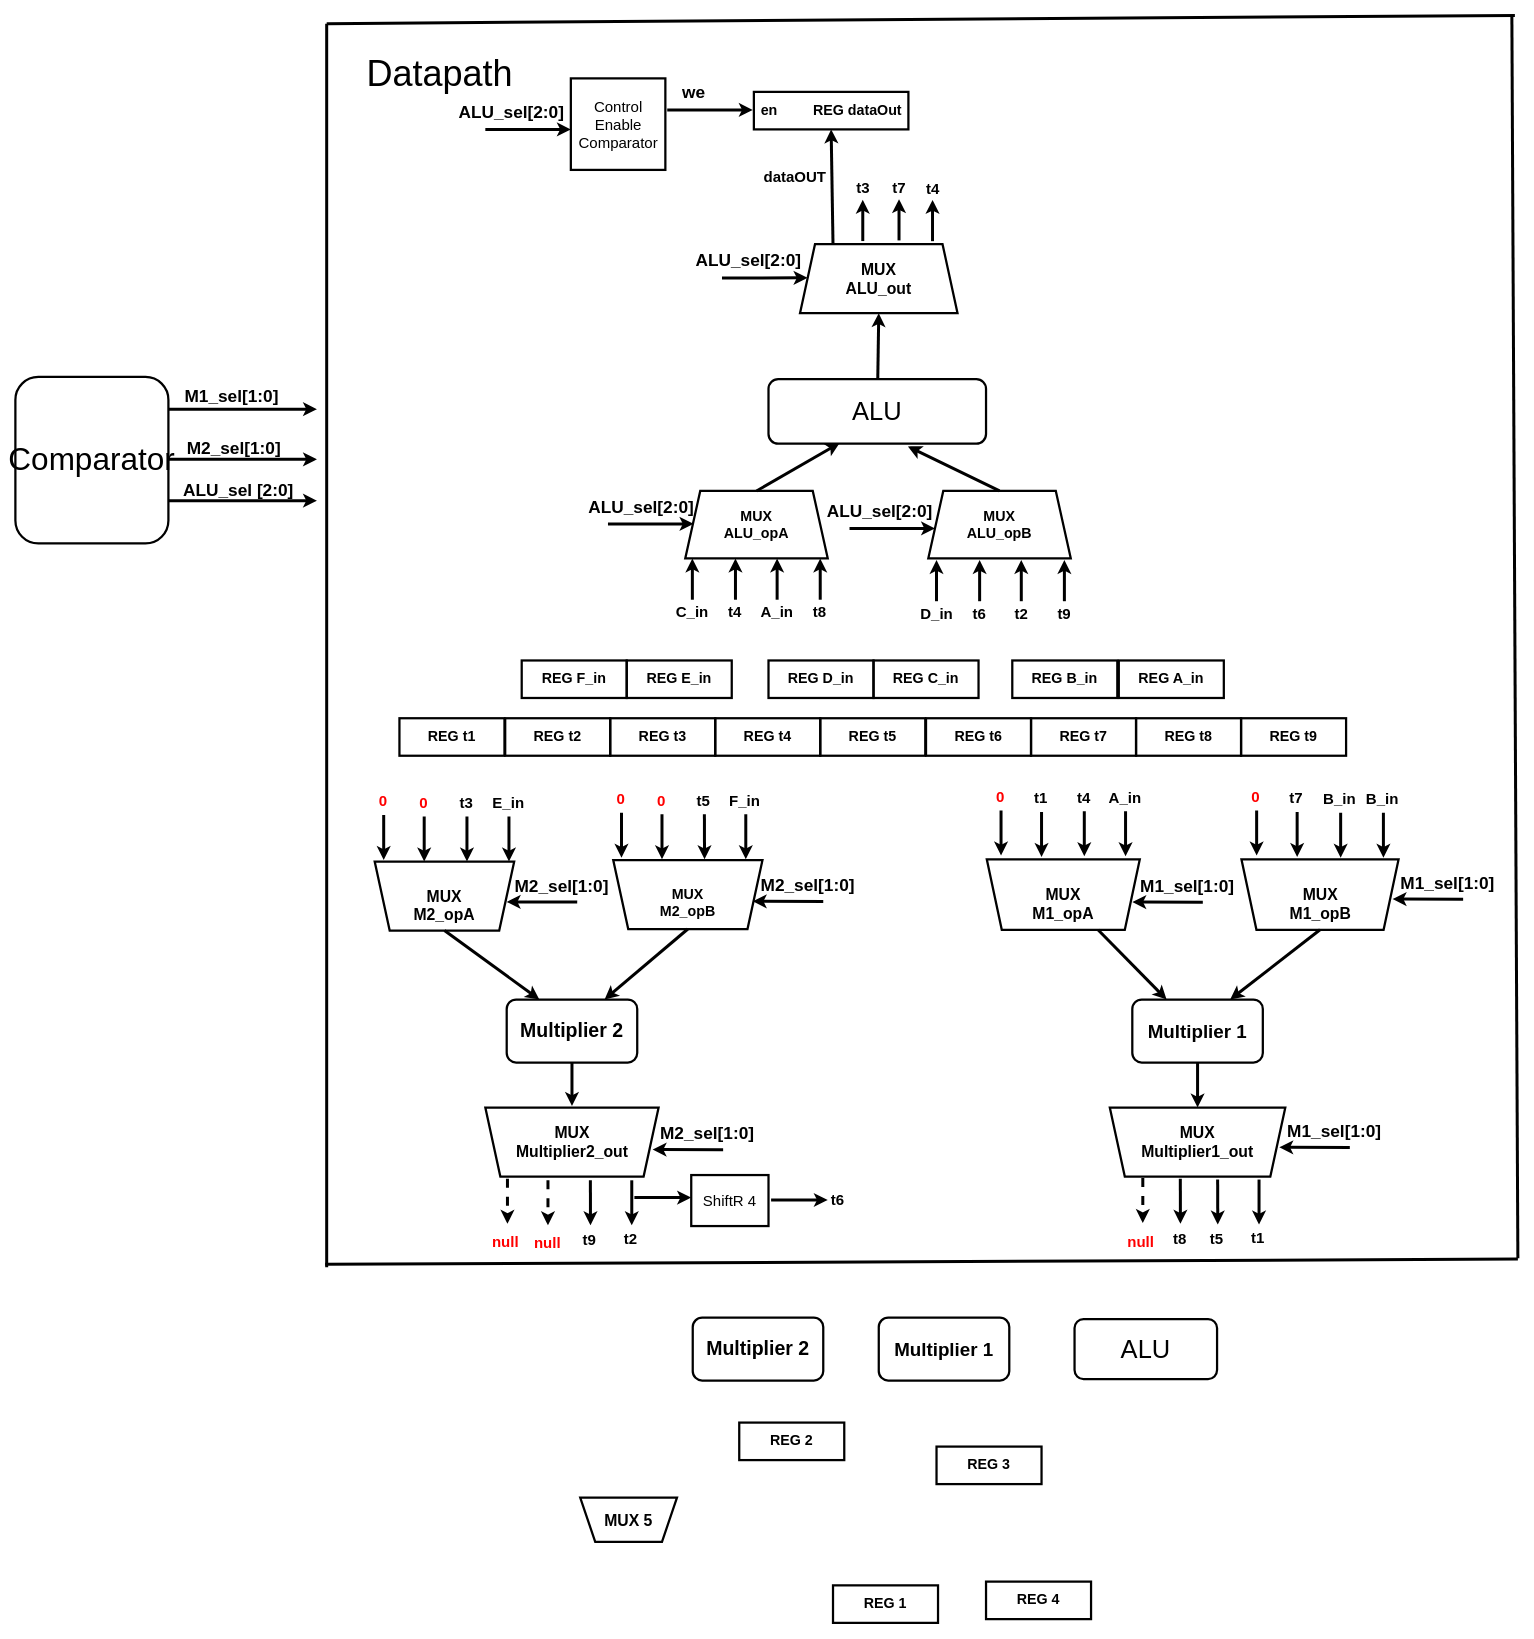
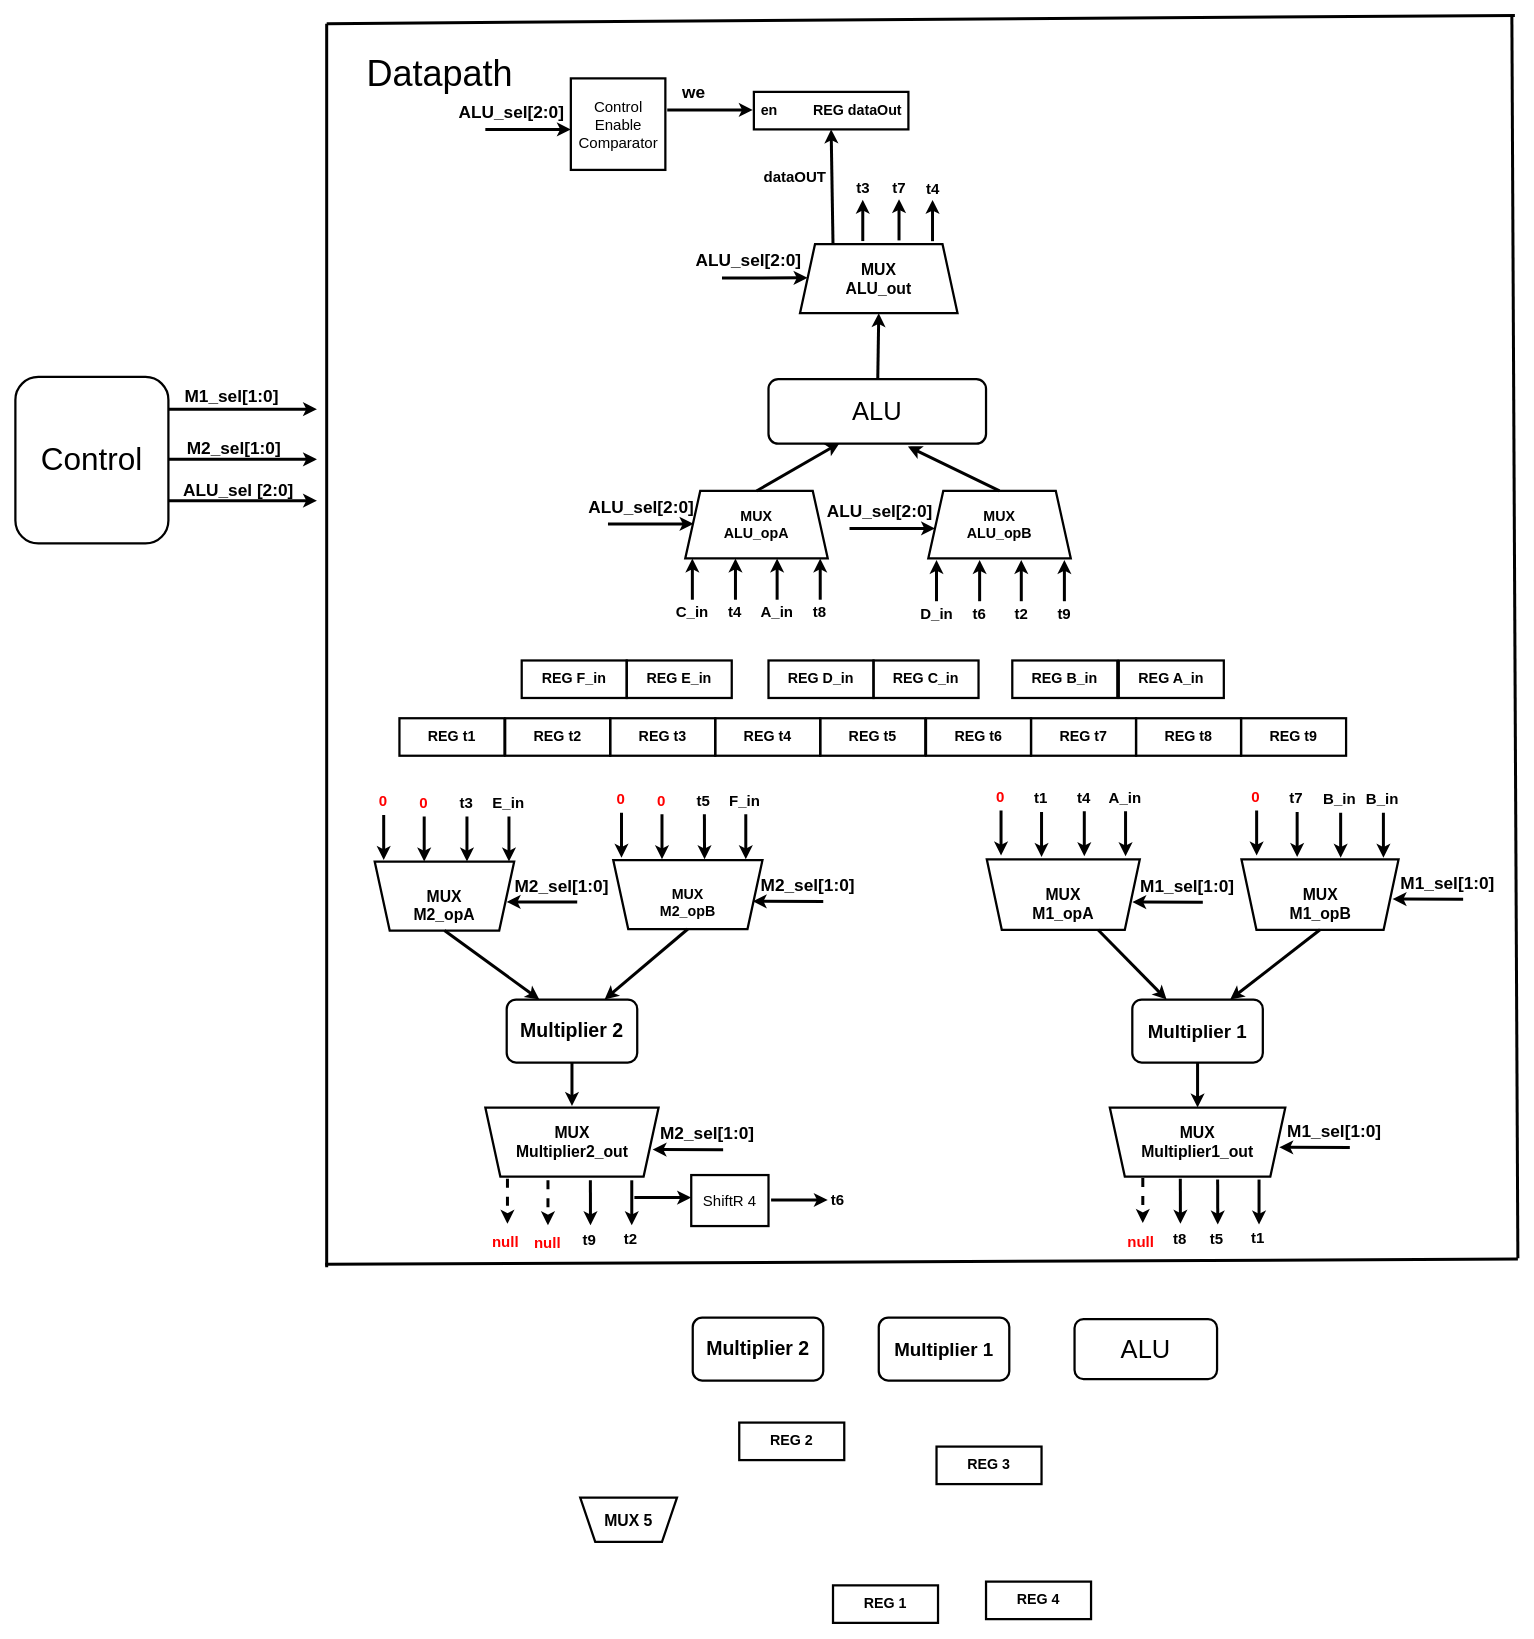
(92, 460) -> (92, 460)
